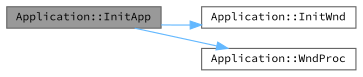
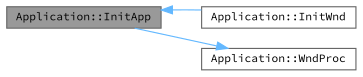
(176, 25) -> (187, 10)
